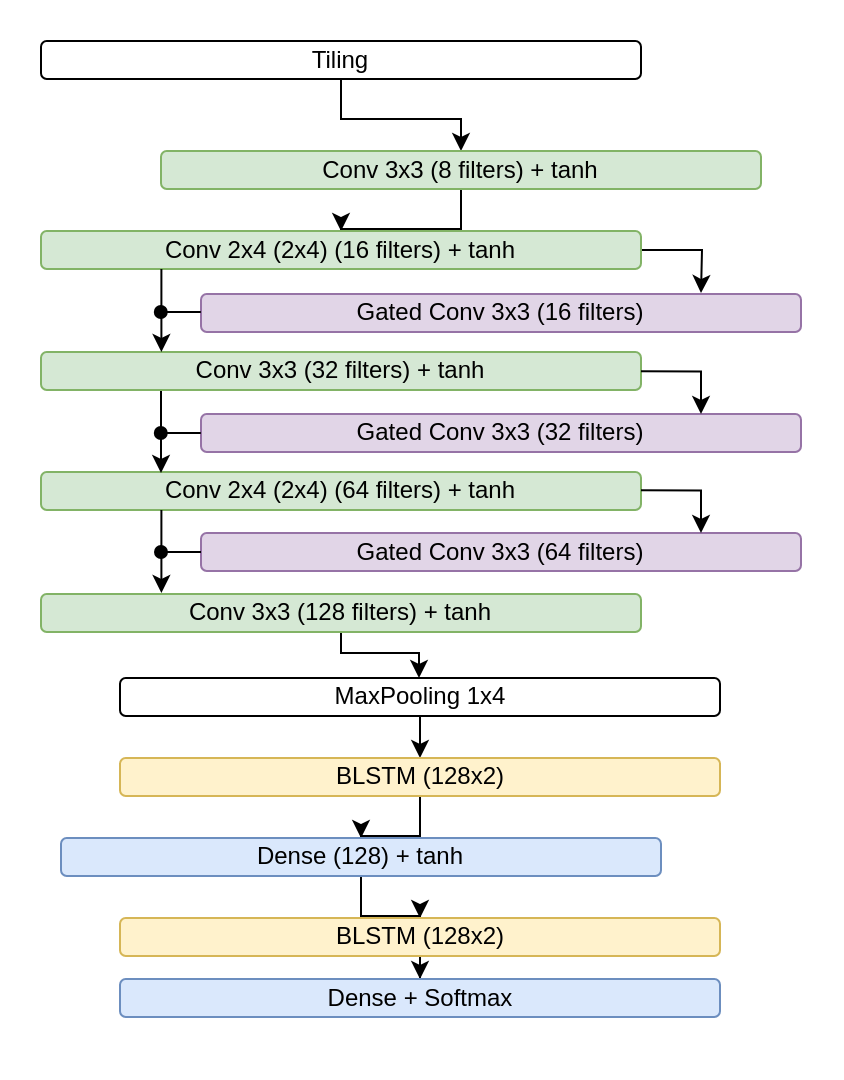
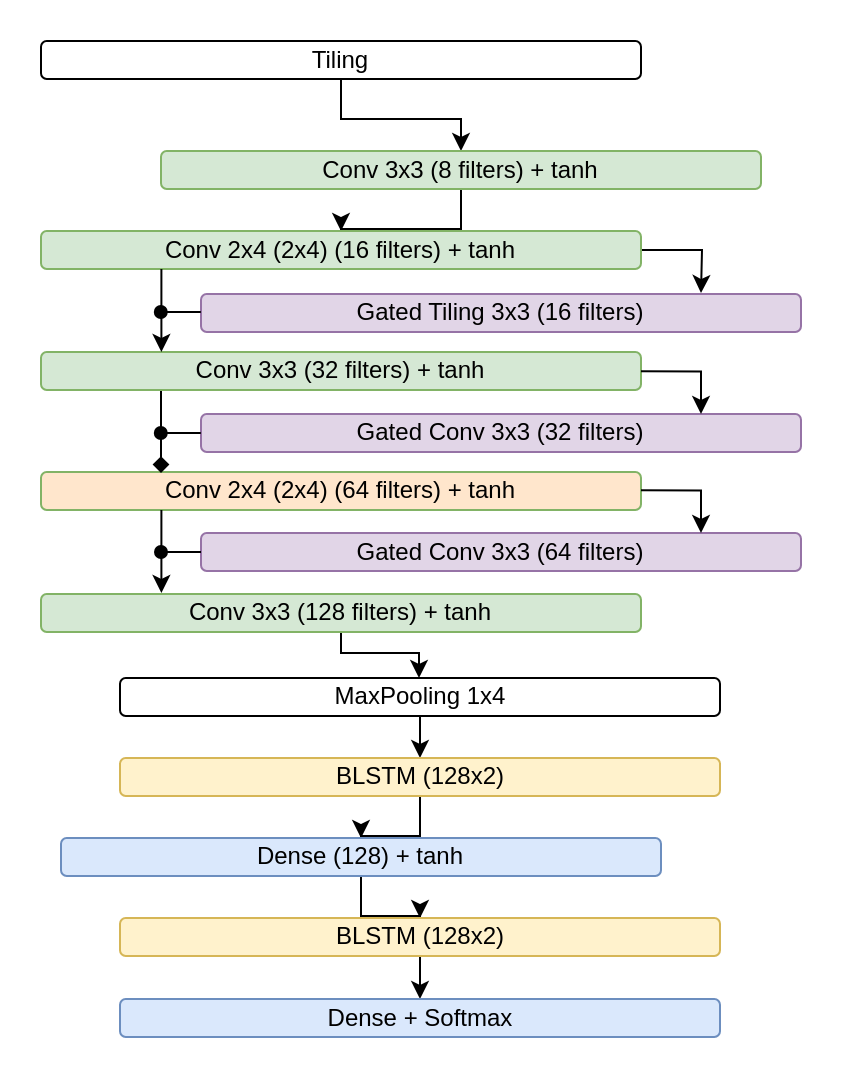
(501, 313) -> (501, 313)
(161, 458) -> (161, 457)
(341, 491) -> (341, 491)
(420, 998) -> (420, 1018)
